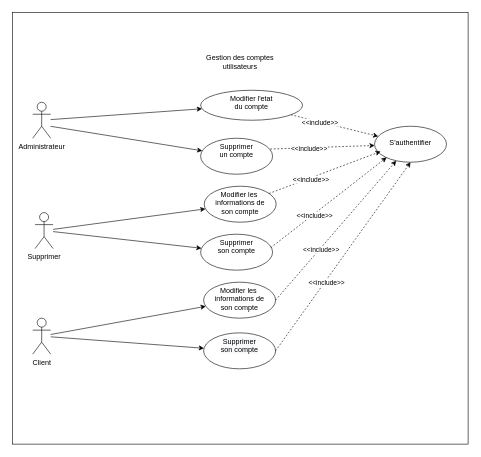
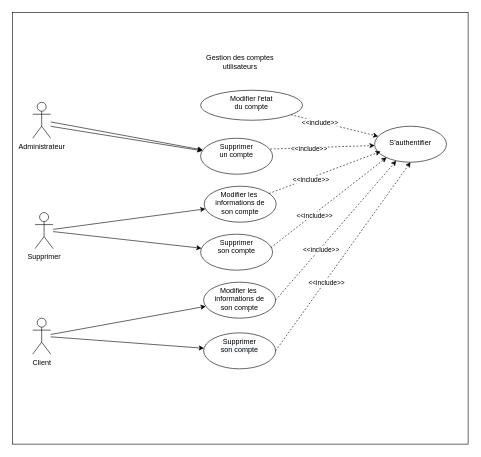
(125, 114) -> (125, 136)
